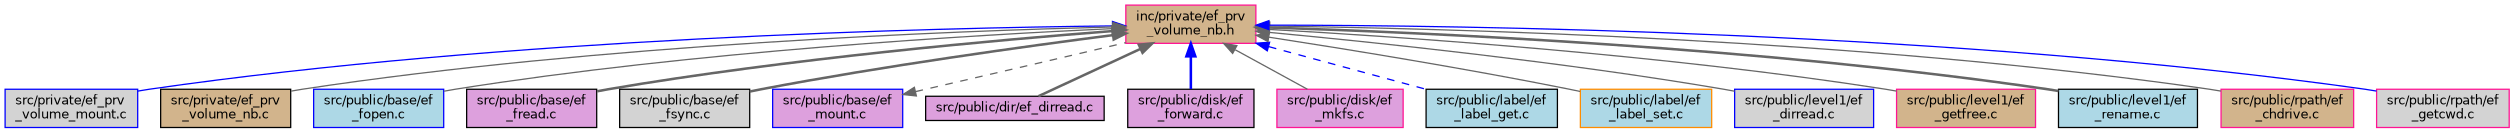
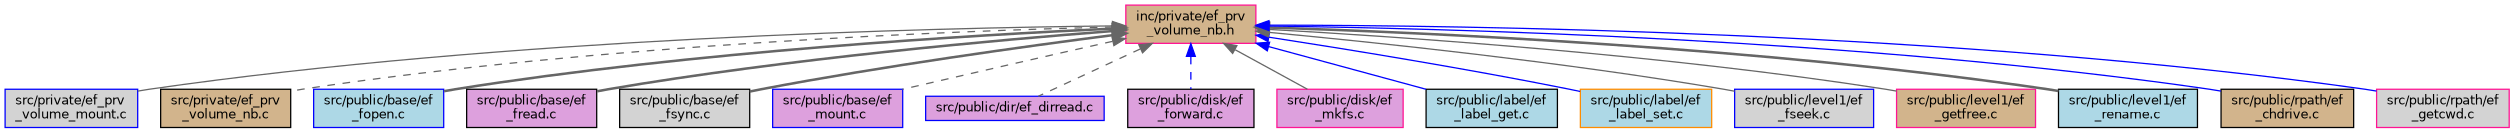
(624, 43) -> (624, 43)
(1746, 44) -> (1746, 44)
(701, 47) -> (701, 47)
(777, 51) -> (777, 51)
(1425, 63) -> (1425, 63)
(1021, 67) -> (1007, 65)
(1347, 68) -> (1347, 68)
(1089, 73) -> (1089, 73)
(1191, 73) -> (1191, 73)
(1015, 108) -> (1015, 108)
(1804, 108) -> (1804, 108)
(2287, 108) -> (2287, 108)
